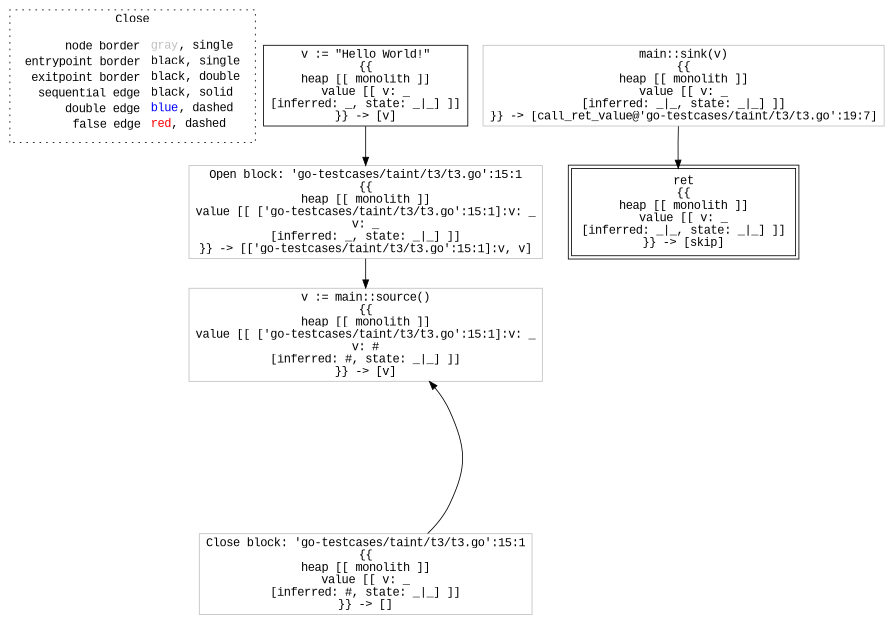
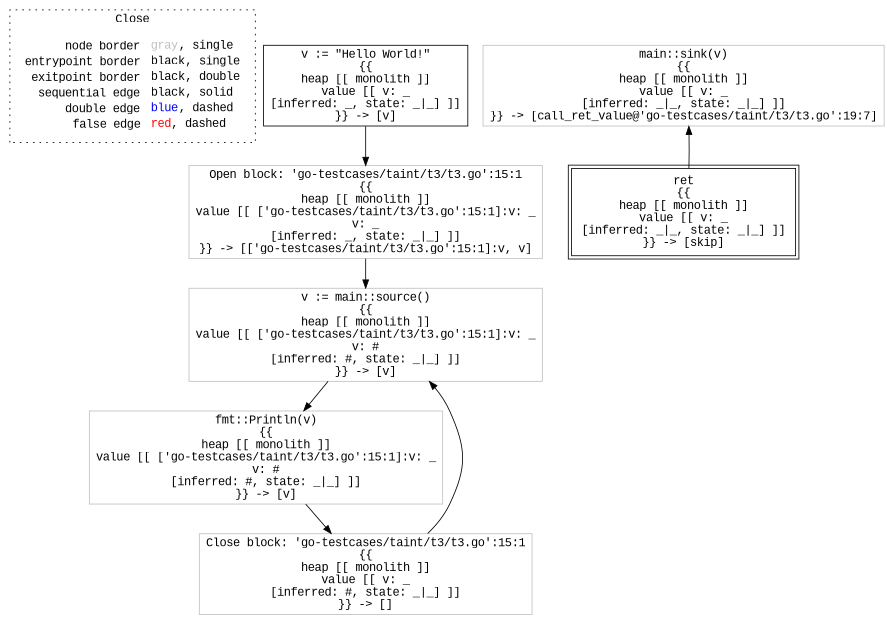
(678, 143) -> (689, 152)
none -> (266, 458)
